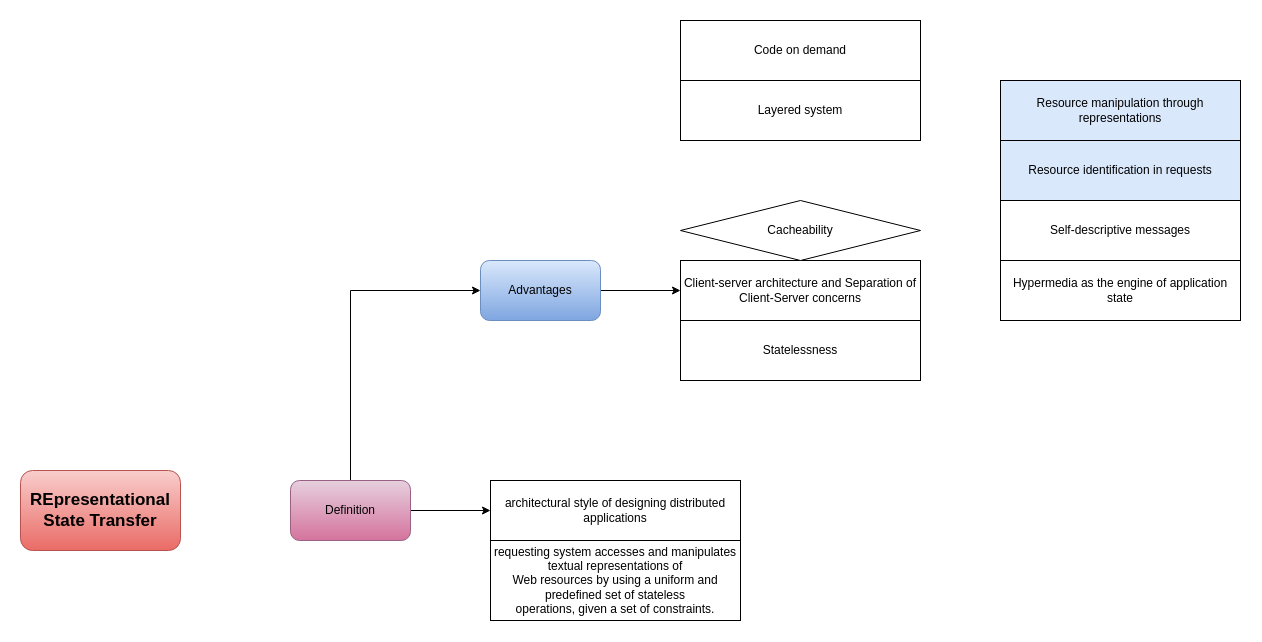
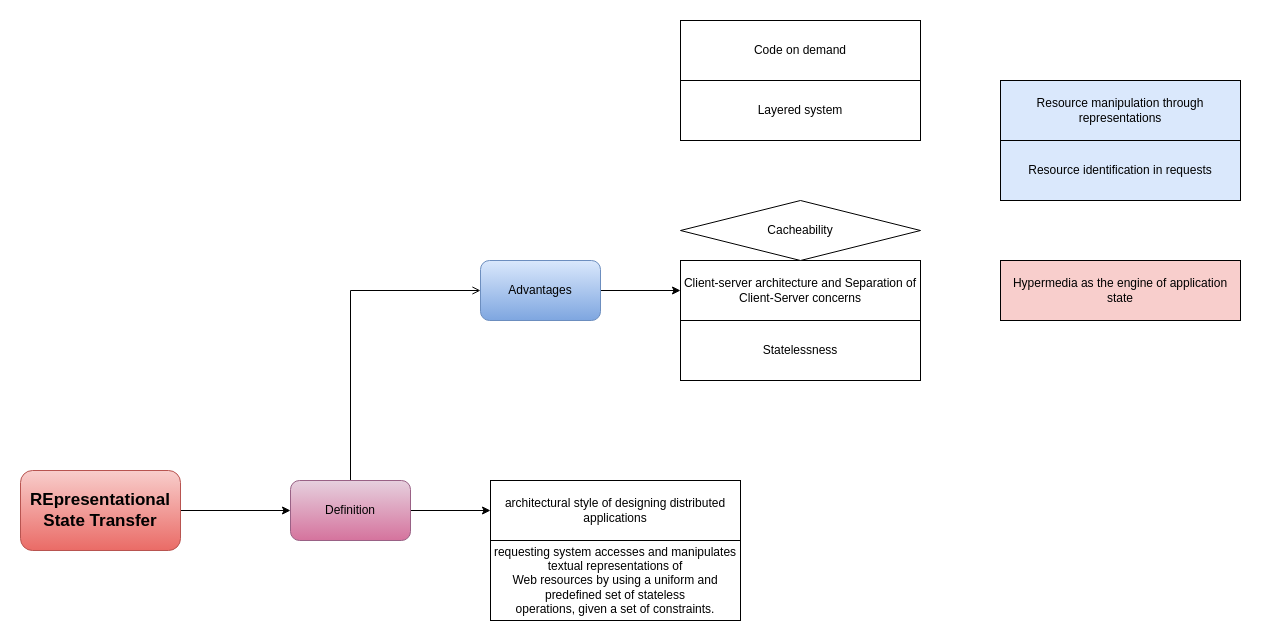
(1121, 231) -> none
(472, 291) -> (474, 291)
(1121, 291) -> (1121, 291)
none -> (232, 511)
